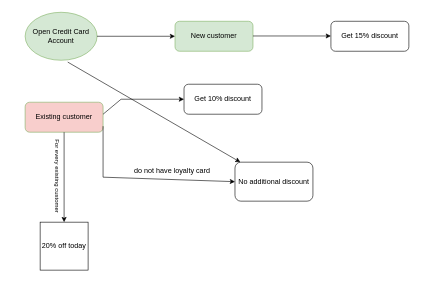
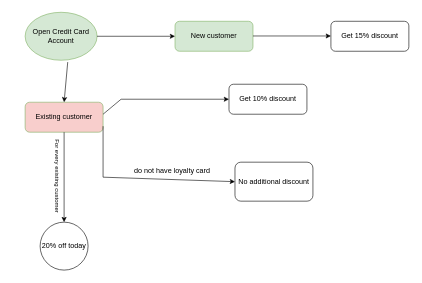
(223, 99) -> (268, 99)
(186, 131) -> (66, 78)
(64, 246) -> (64, 246)
